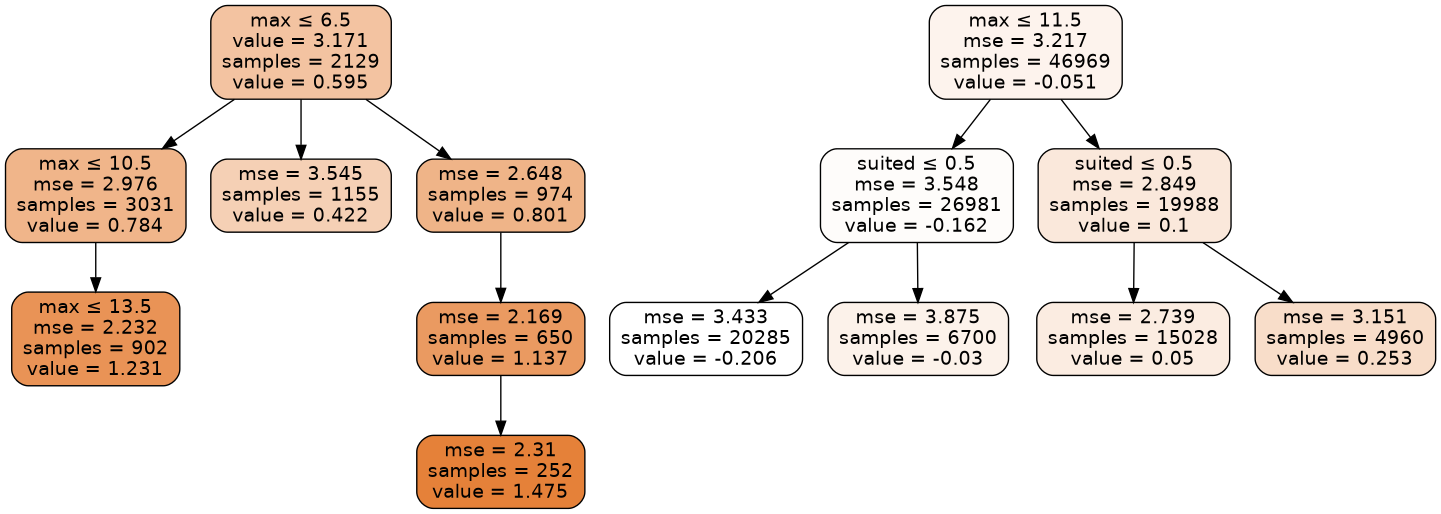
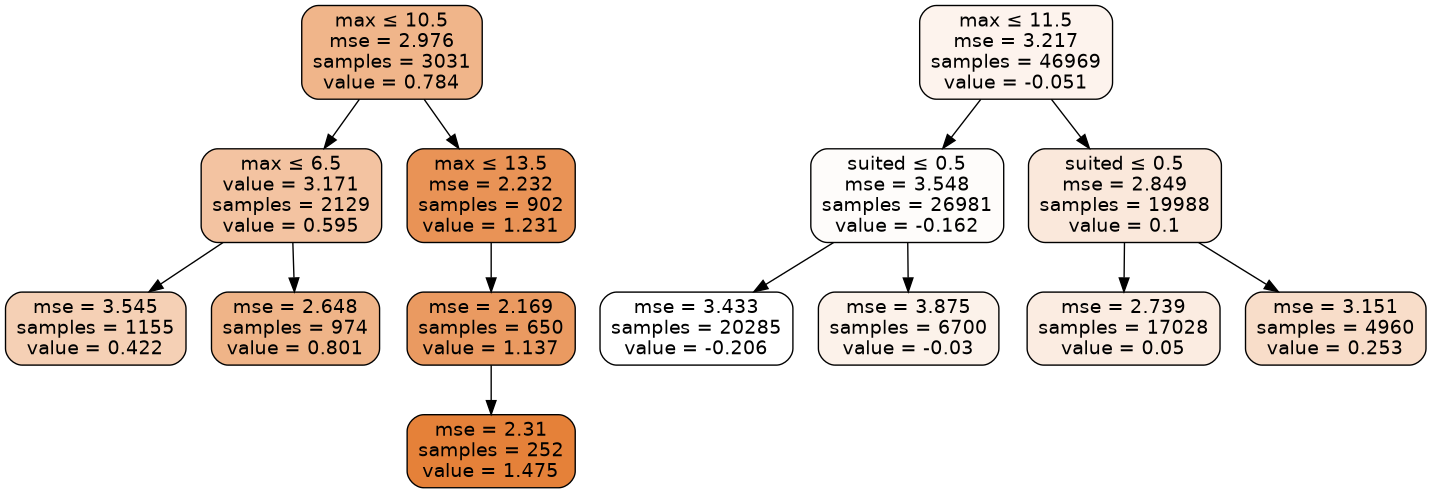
(204, 120) -> (346, 118)
(501, 260) -> (491, 260)
(1133, 338) -> (1124, 328)
